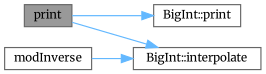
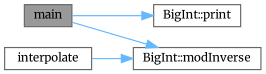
(48, 16) -> (48, 16)
(48, 59) -> (48, 59)
(197, 59) -> (197, 59)
